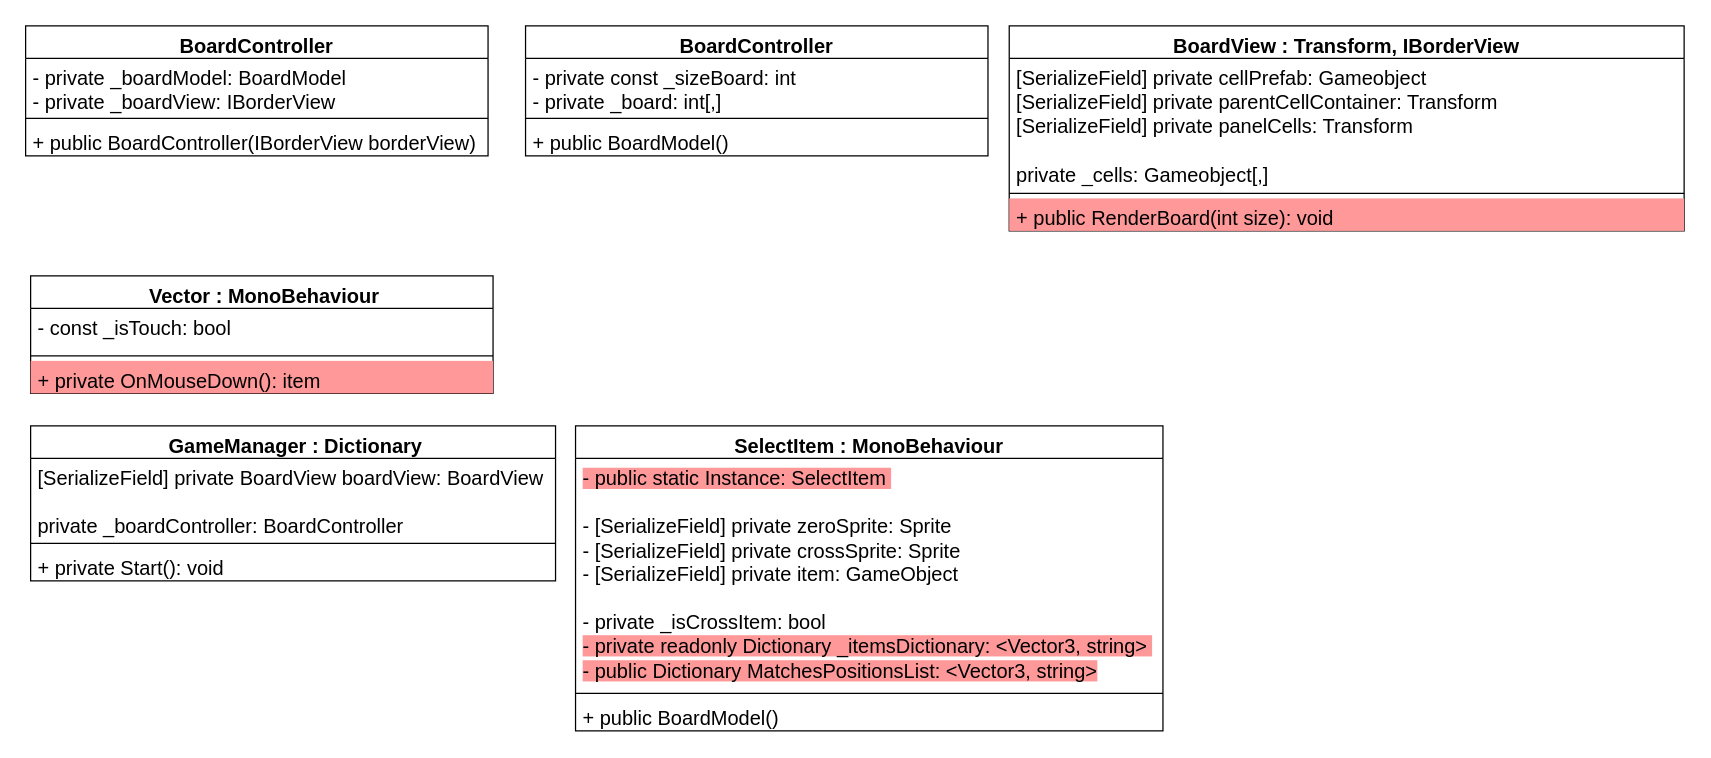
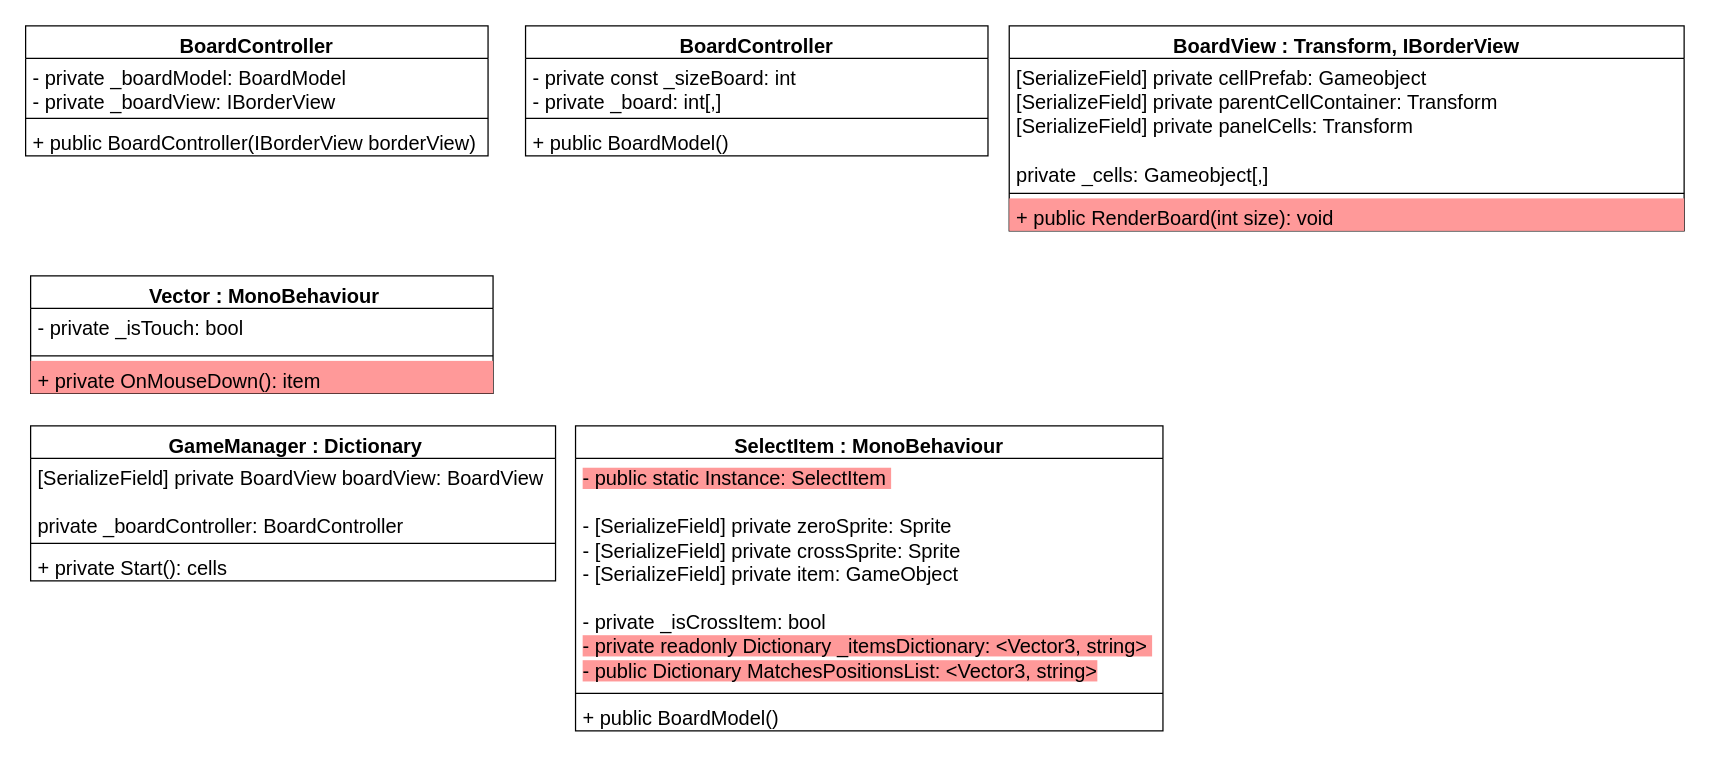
(148, 329) -> (157, 329)
(154, 569) -> (157, 569)
